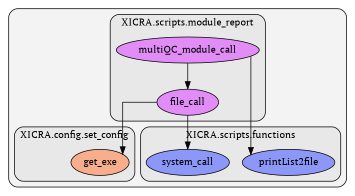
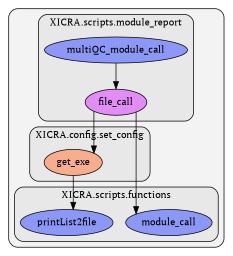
(188, 50) -> (116, 50)
(251, 102) -> (73, 192)
(188, 162) -> (169, 223)
